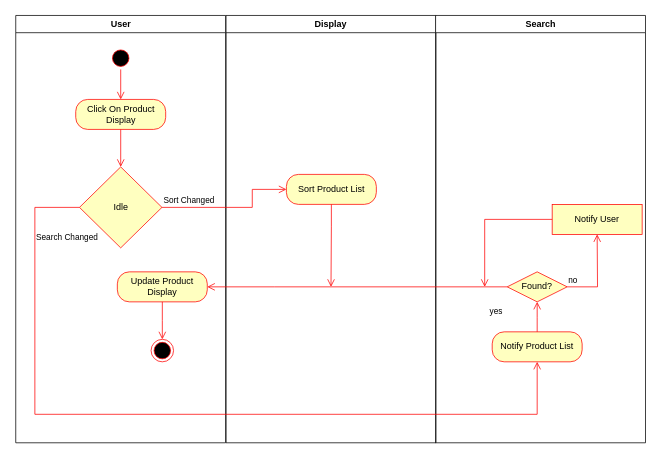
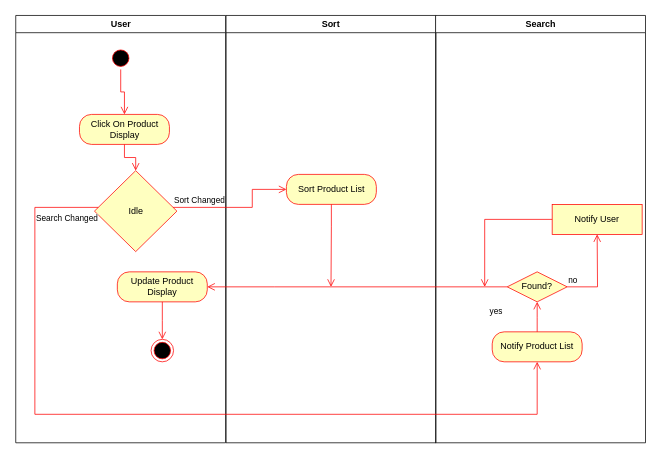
(331, 24) -> (331, 24)
(121, 114) -> (125, 129)
(121, 207) -> (136, 211)
